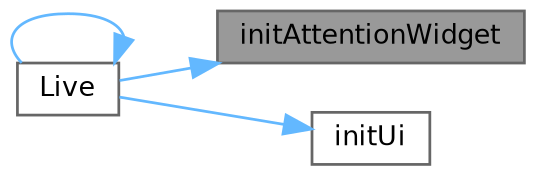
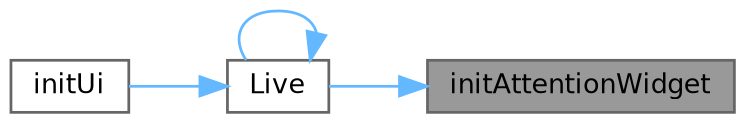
(202, 111) -> (164, 86)
